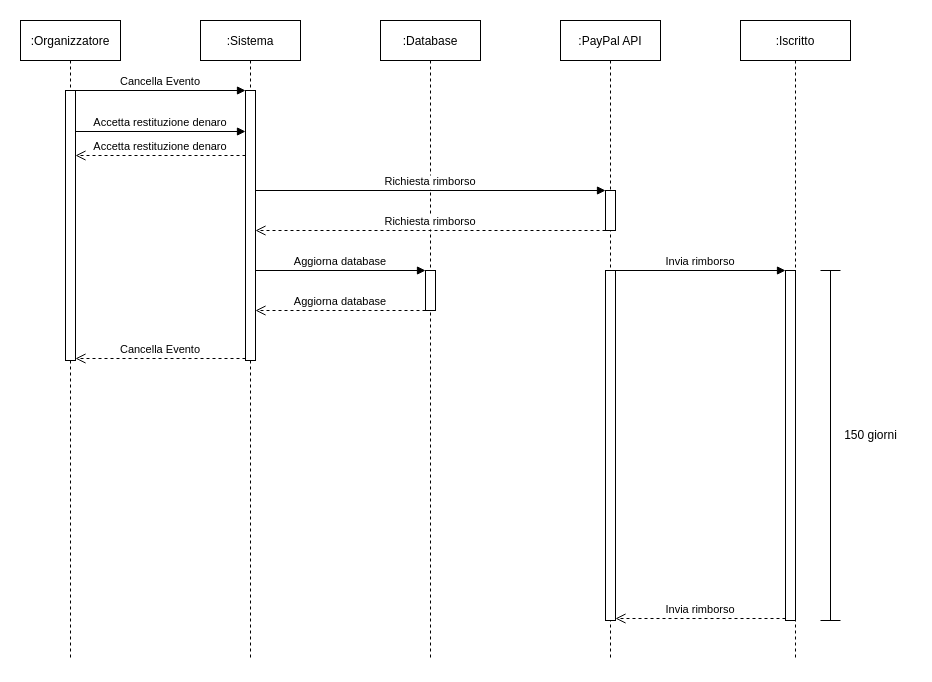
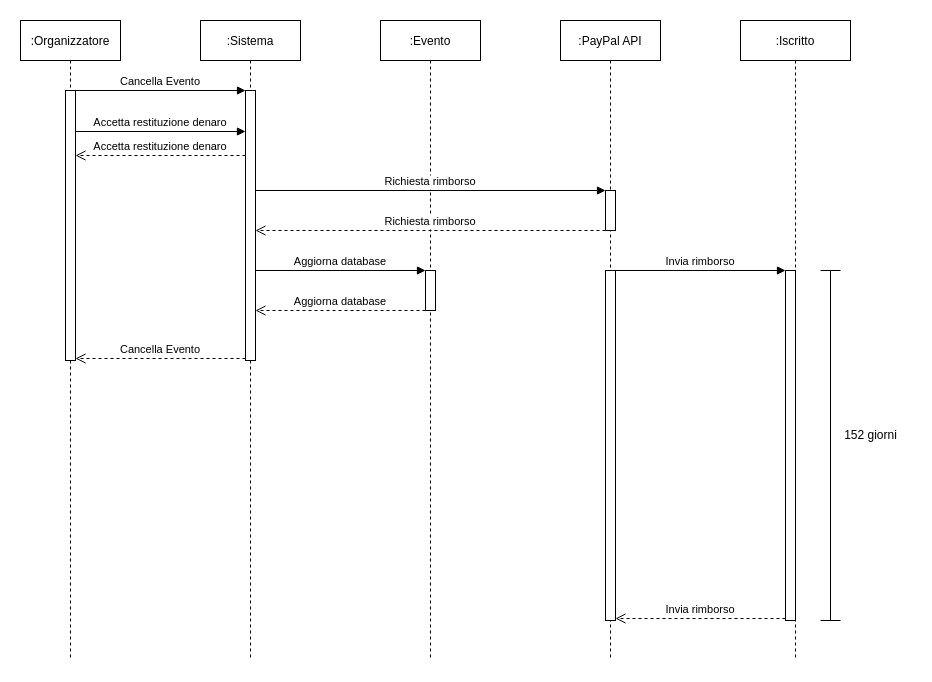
(430, 41) -> (430, 41)
(871, 436) -> (871, 436)
